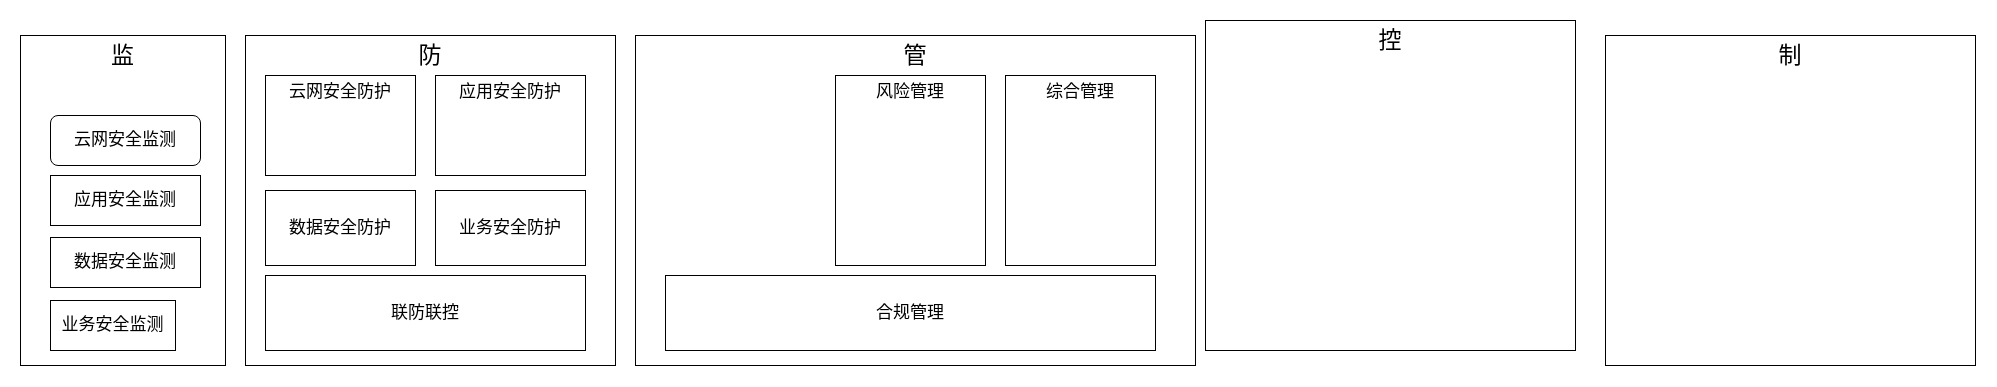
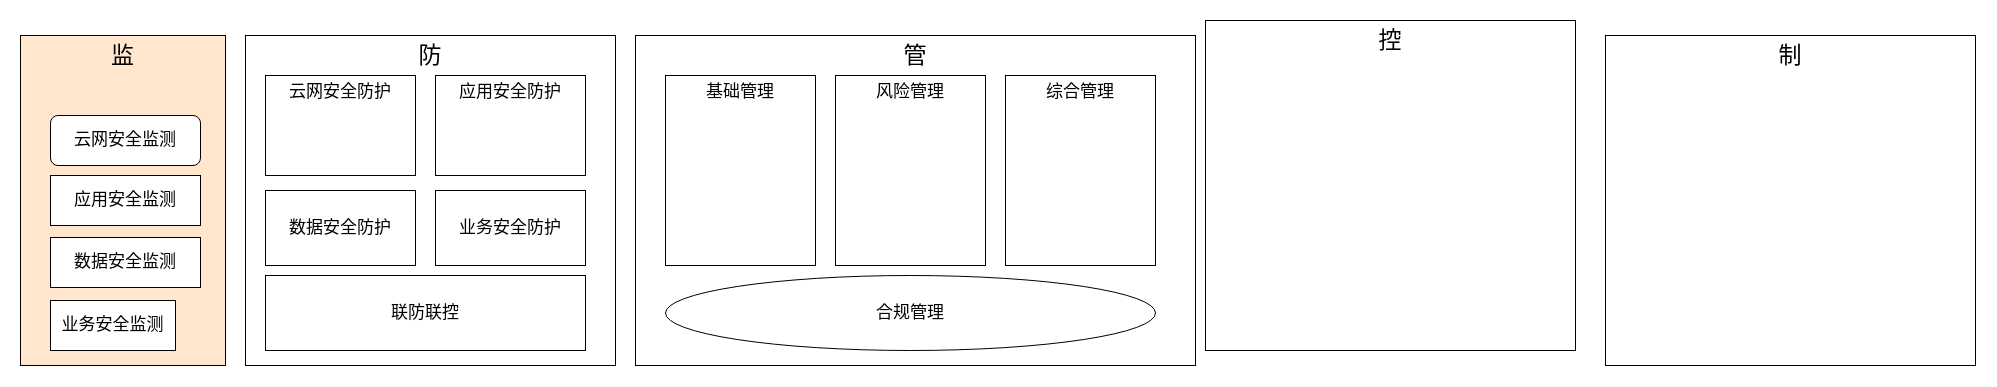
(123, 56) -> (123, 56)
none -> (741, 171)
(911, 313) -> (911, 313)
